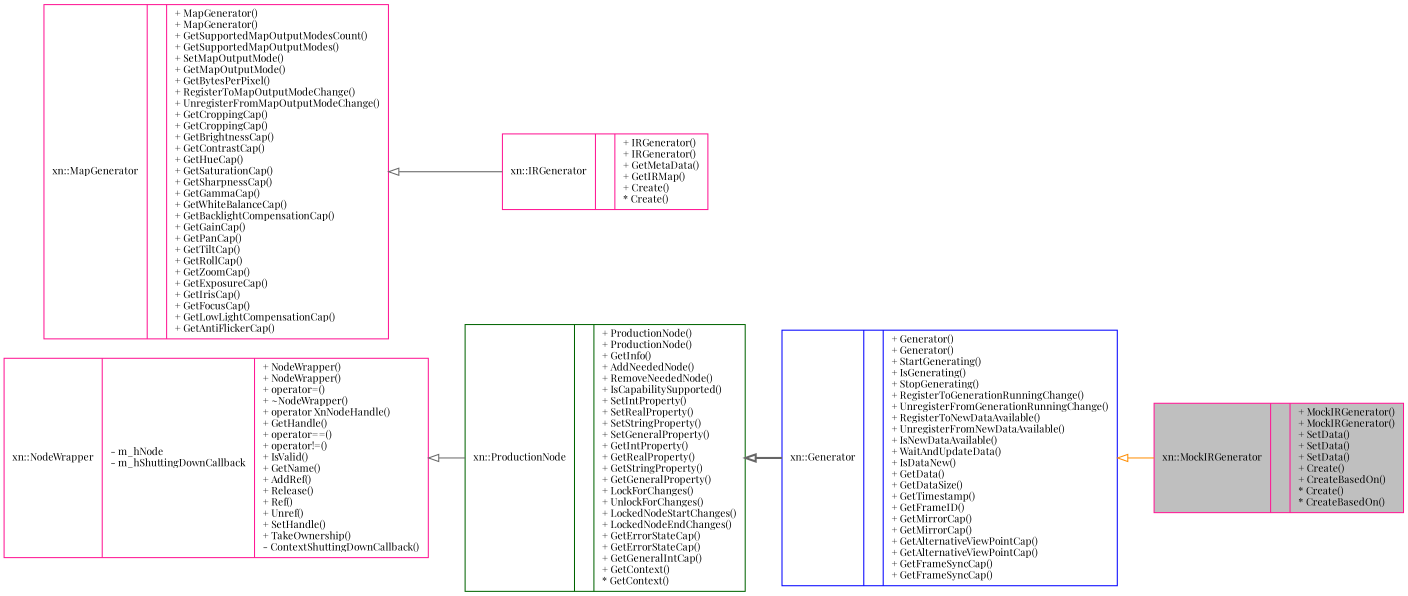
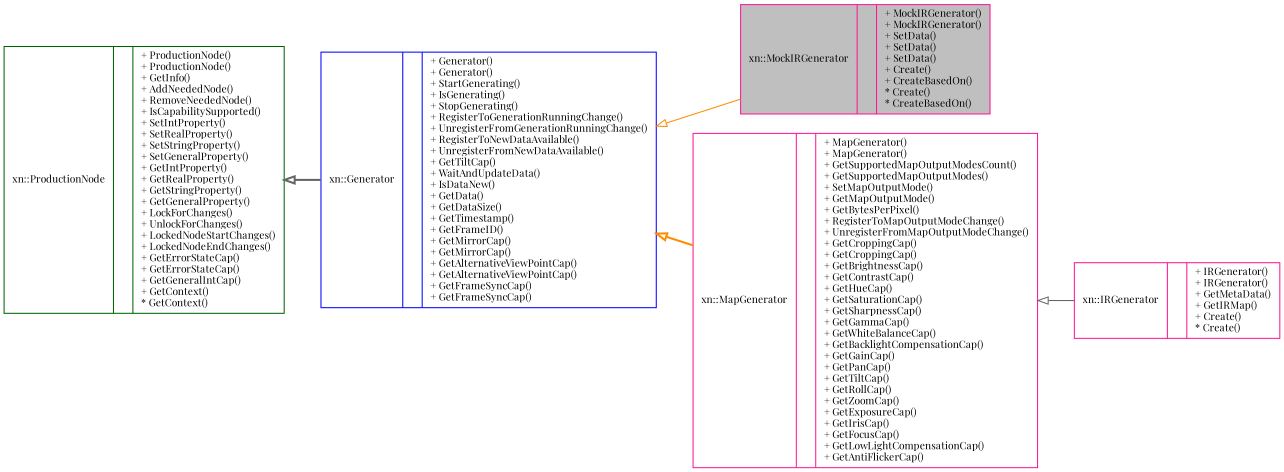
none -> (680, 241)
(945, 441) -> (463, 163)
(216, 458) -> none
